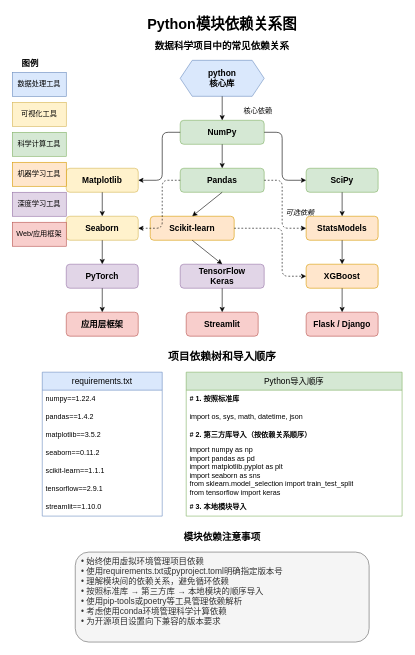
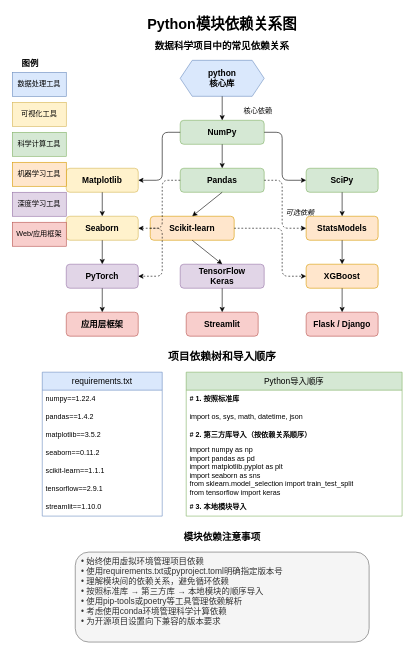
none -> (162, 273)
